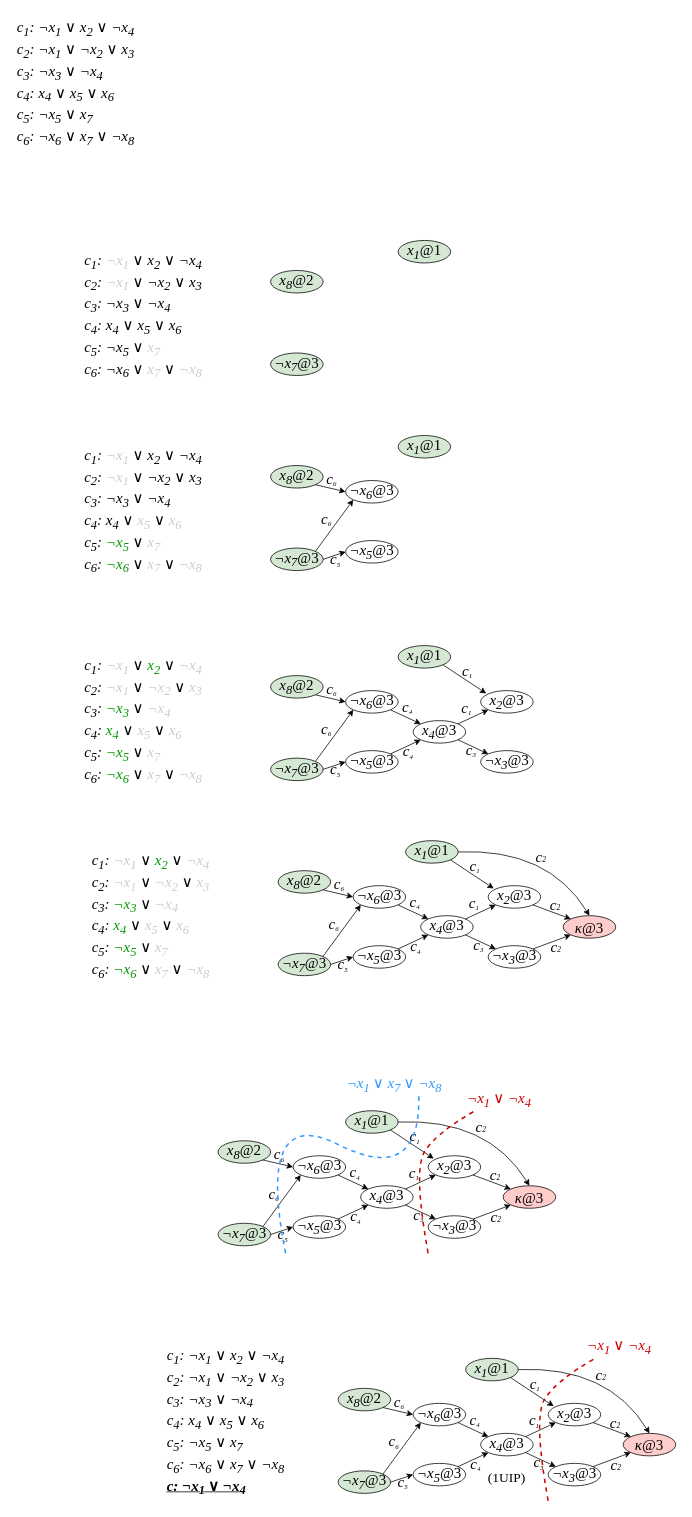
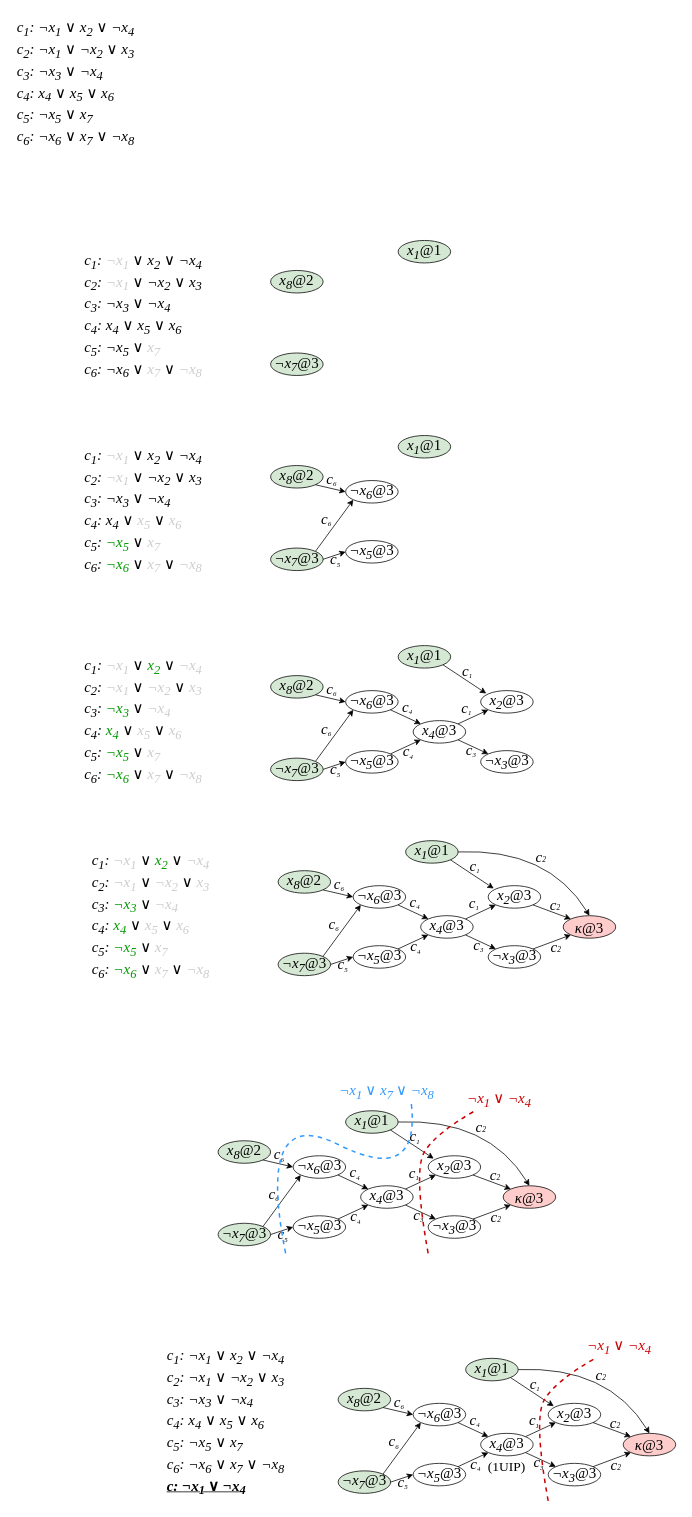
(394, 1084) -> (387, 1092)
(507, 1478) -> (507, 1467)
